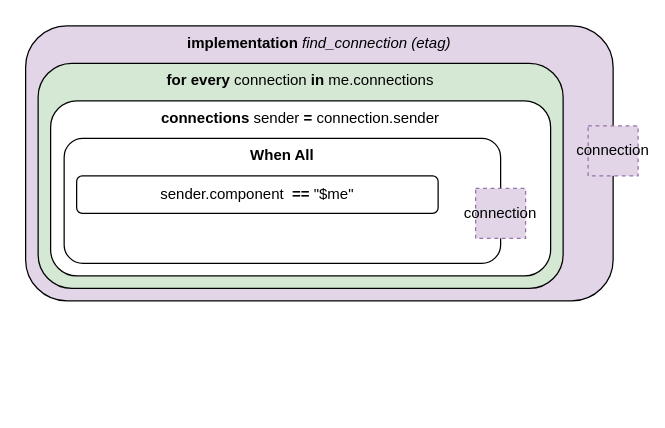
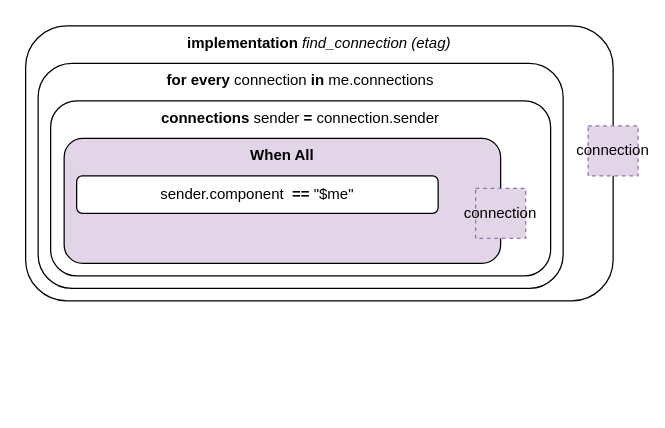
(319, 43) -> (319, 43)
(301, 81) -> (301, 81)
(283, 156) -> (283, 156)
